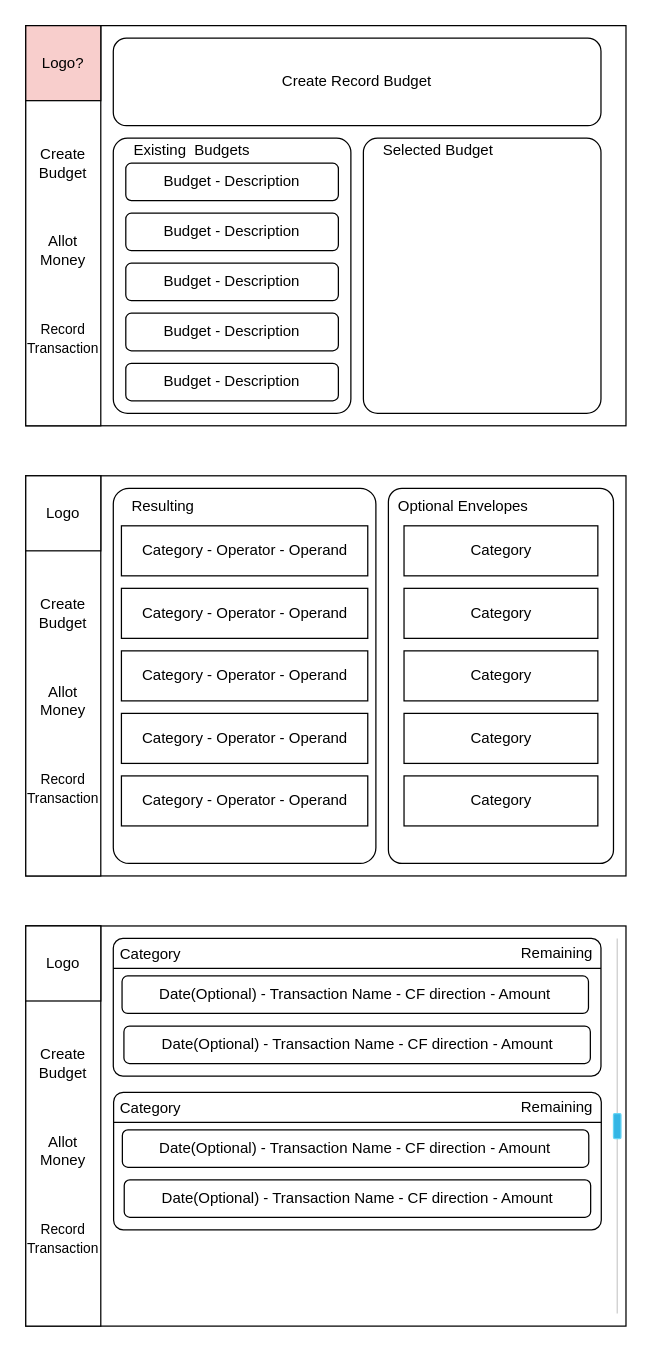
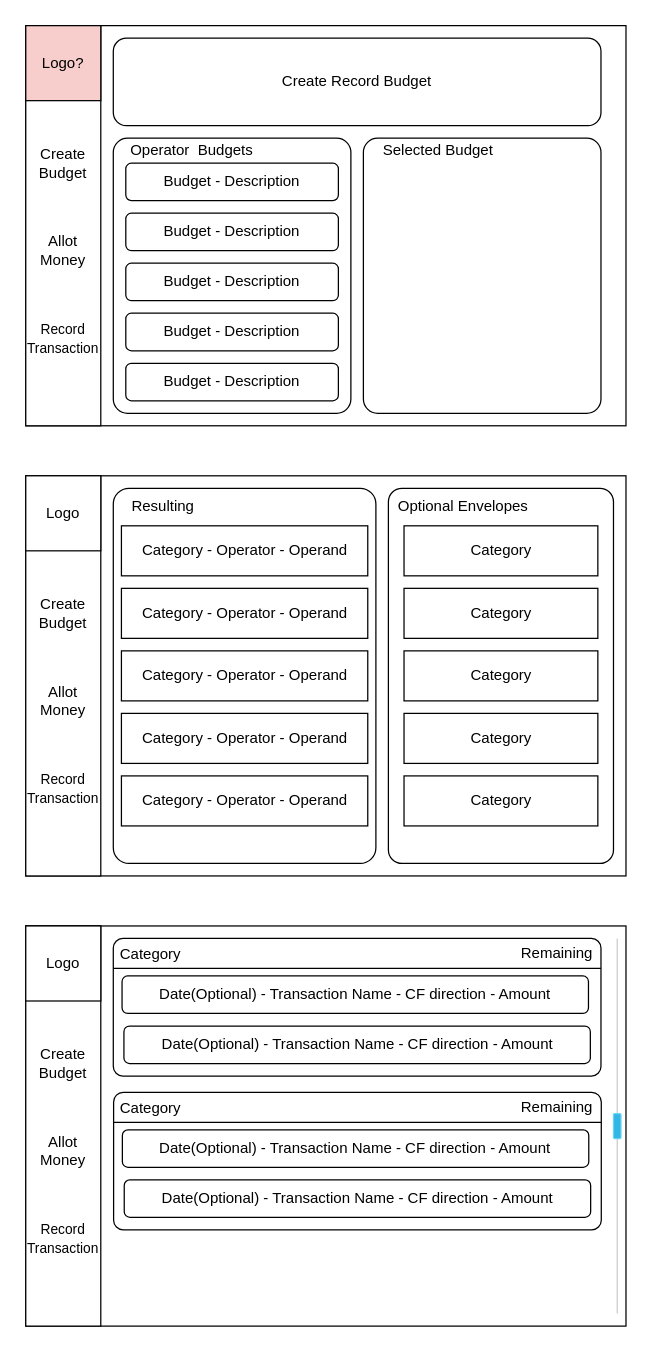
(192, 151) -> (192, 151)
